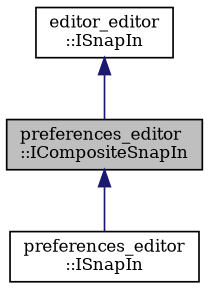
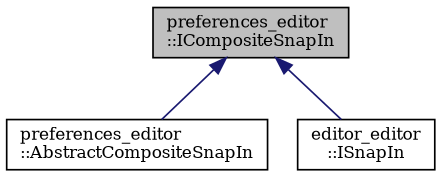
(105, 97) -> (315, 95)
(105, 257) -> (137, 145)
